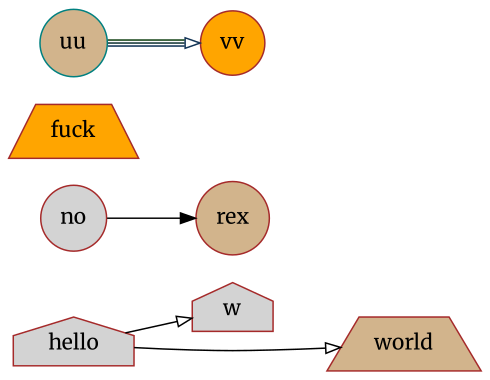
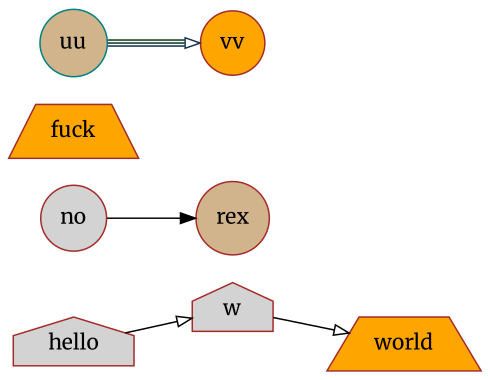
(404, 344) -> (404, 344)
(230, 351) -> (304, 324)
